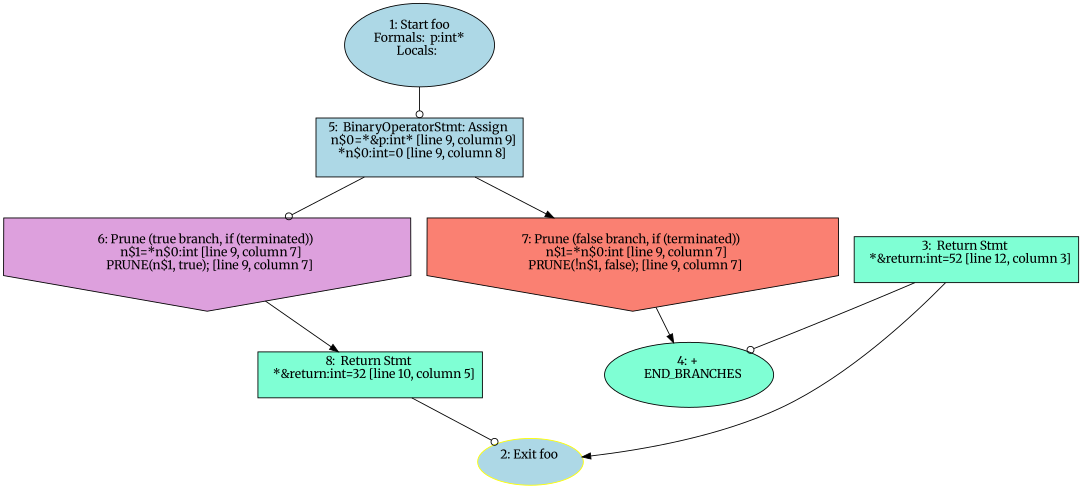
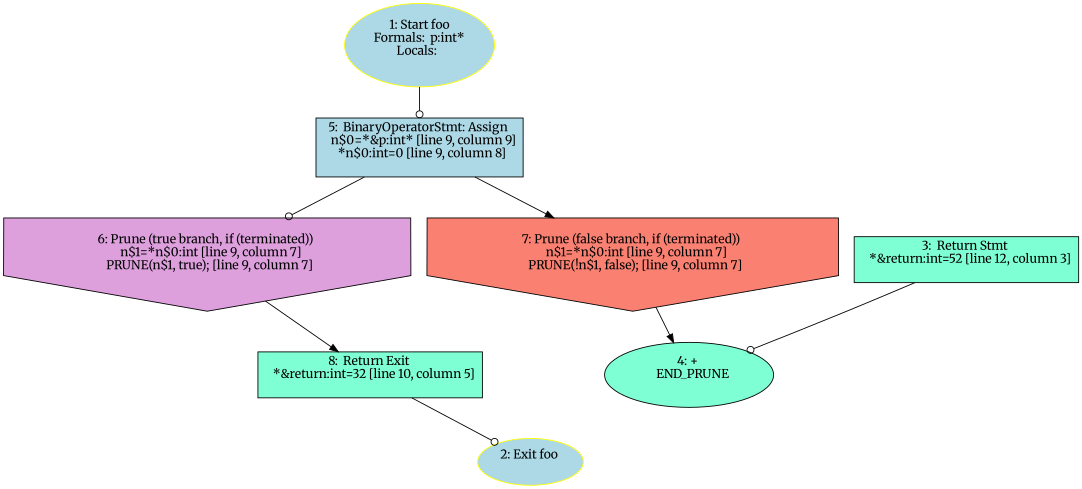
(420, 45) -> (420, 45)
(370, 375) -> (370, 375)
(689, 375) -> (689, 375)
(786, 405) -> none
